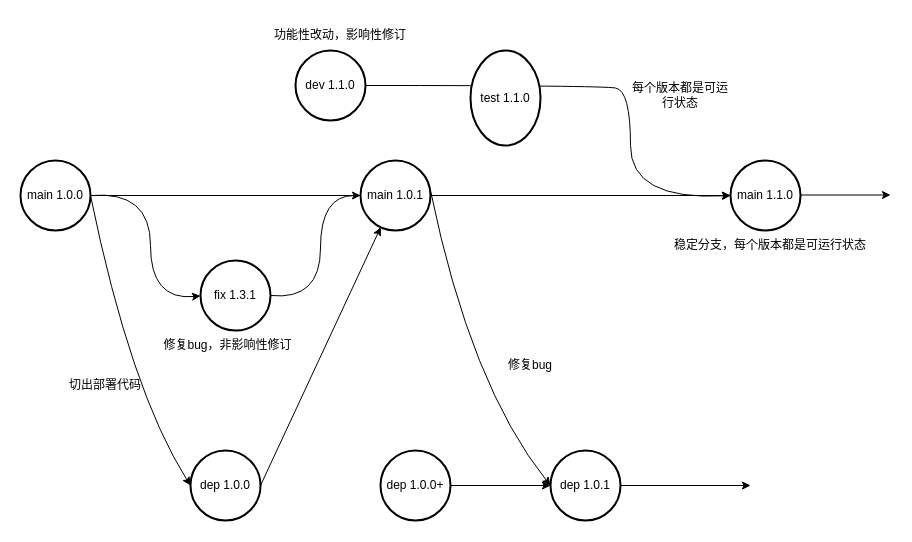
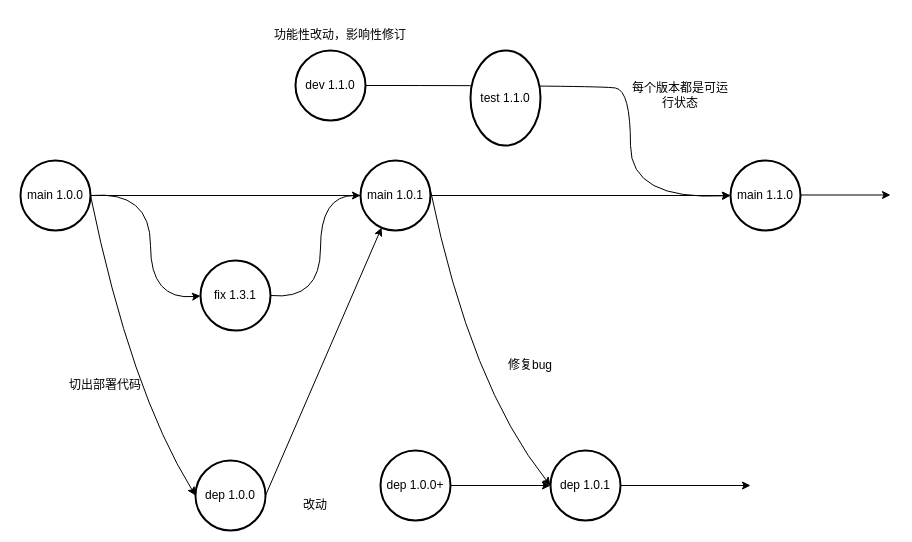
(771, 246) -> none
(228, 346) -> none
(226, 486) -> (231, 496)
none -> (316, 506)
